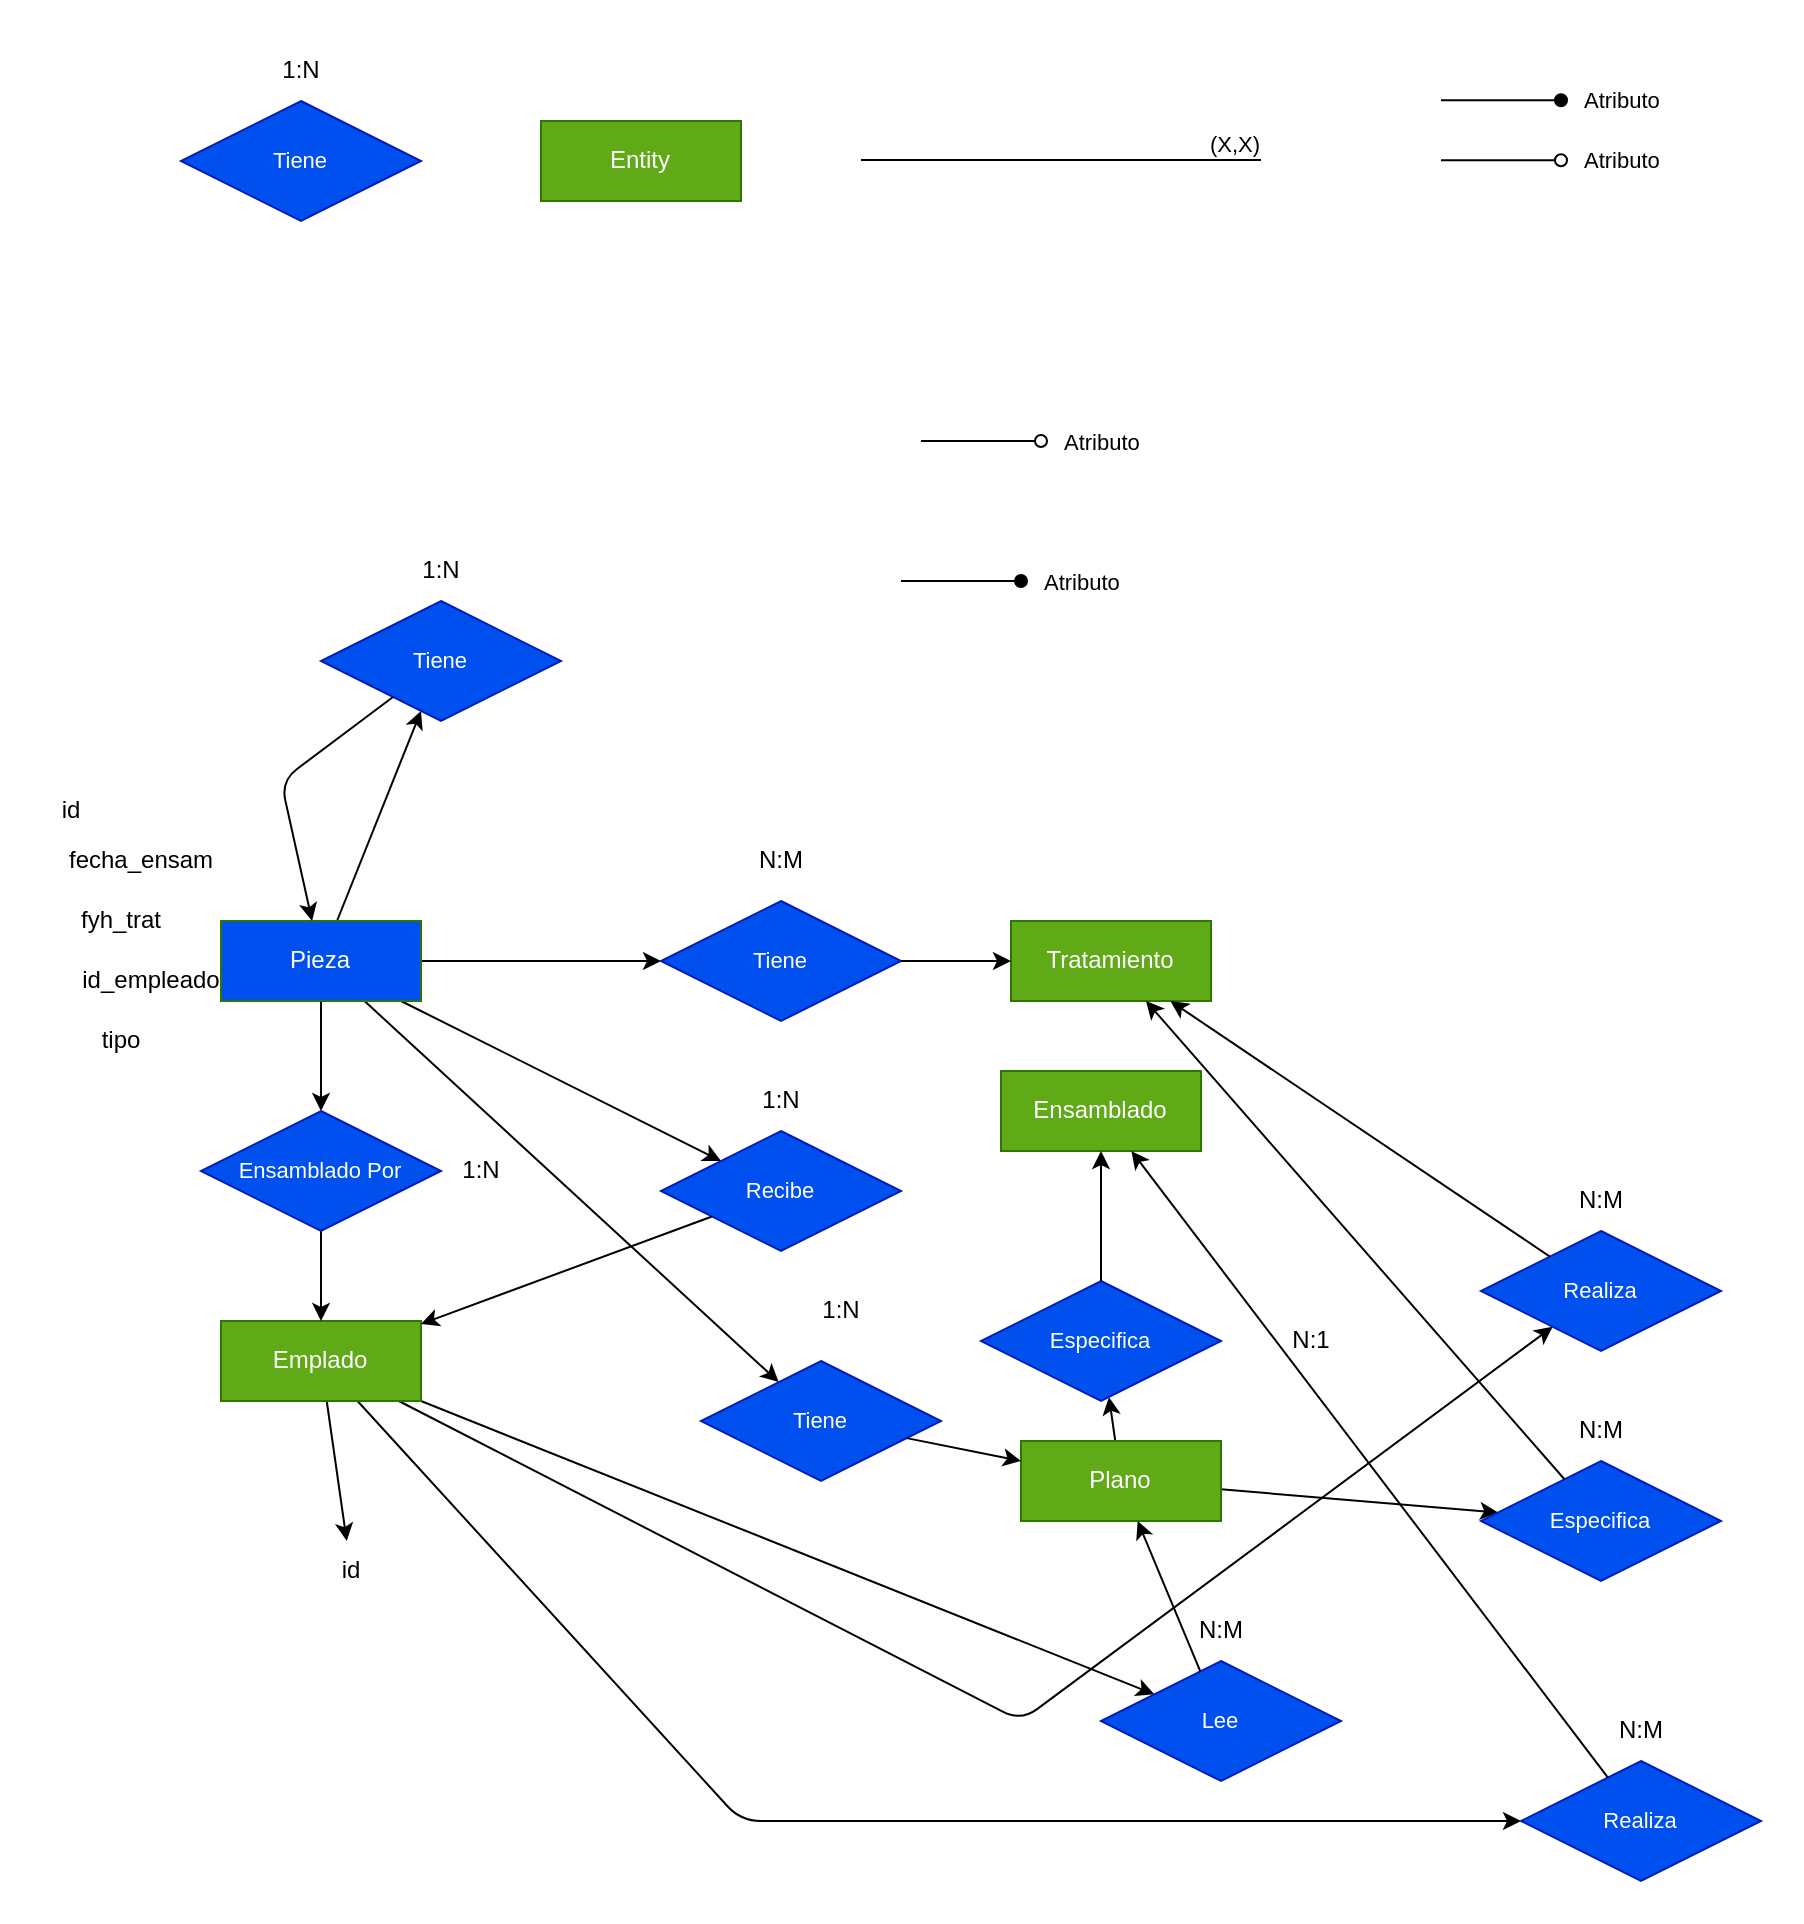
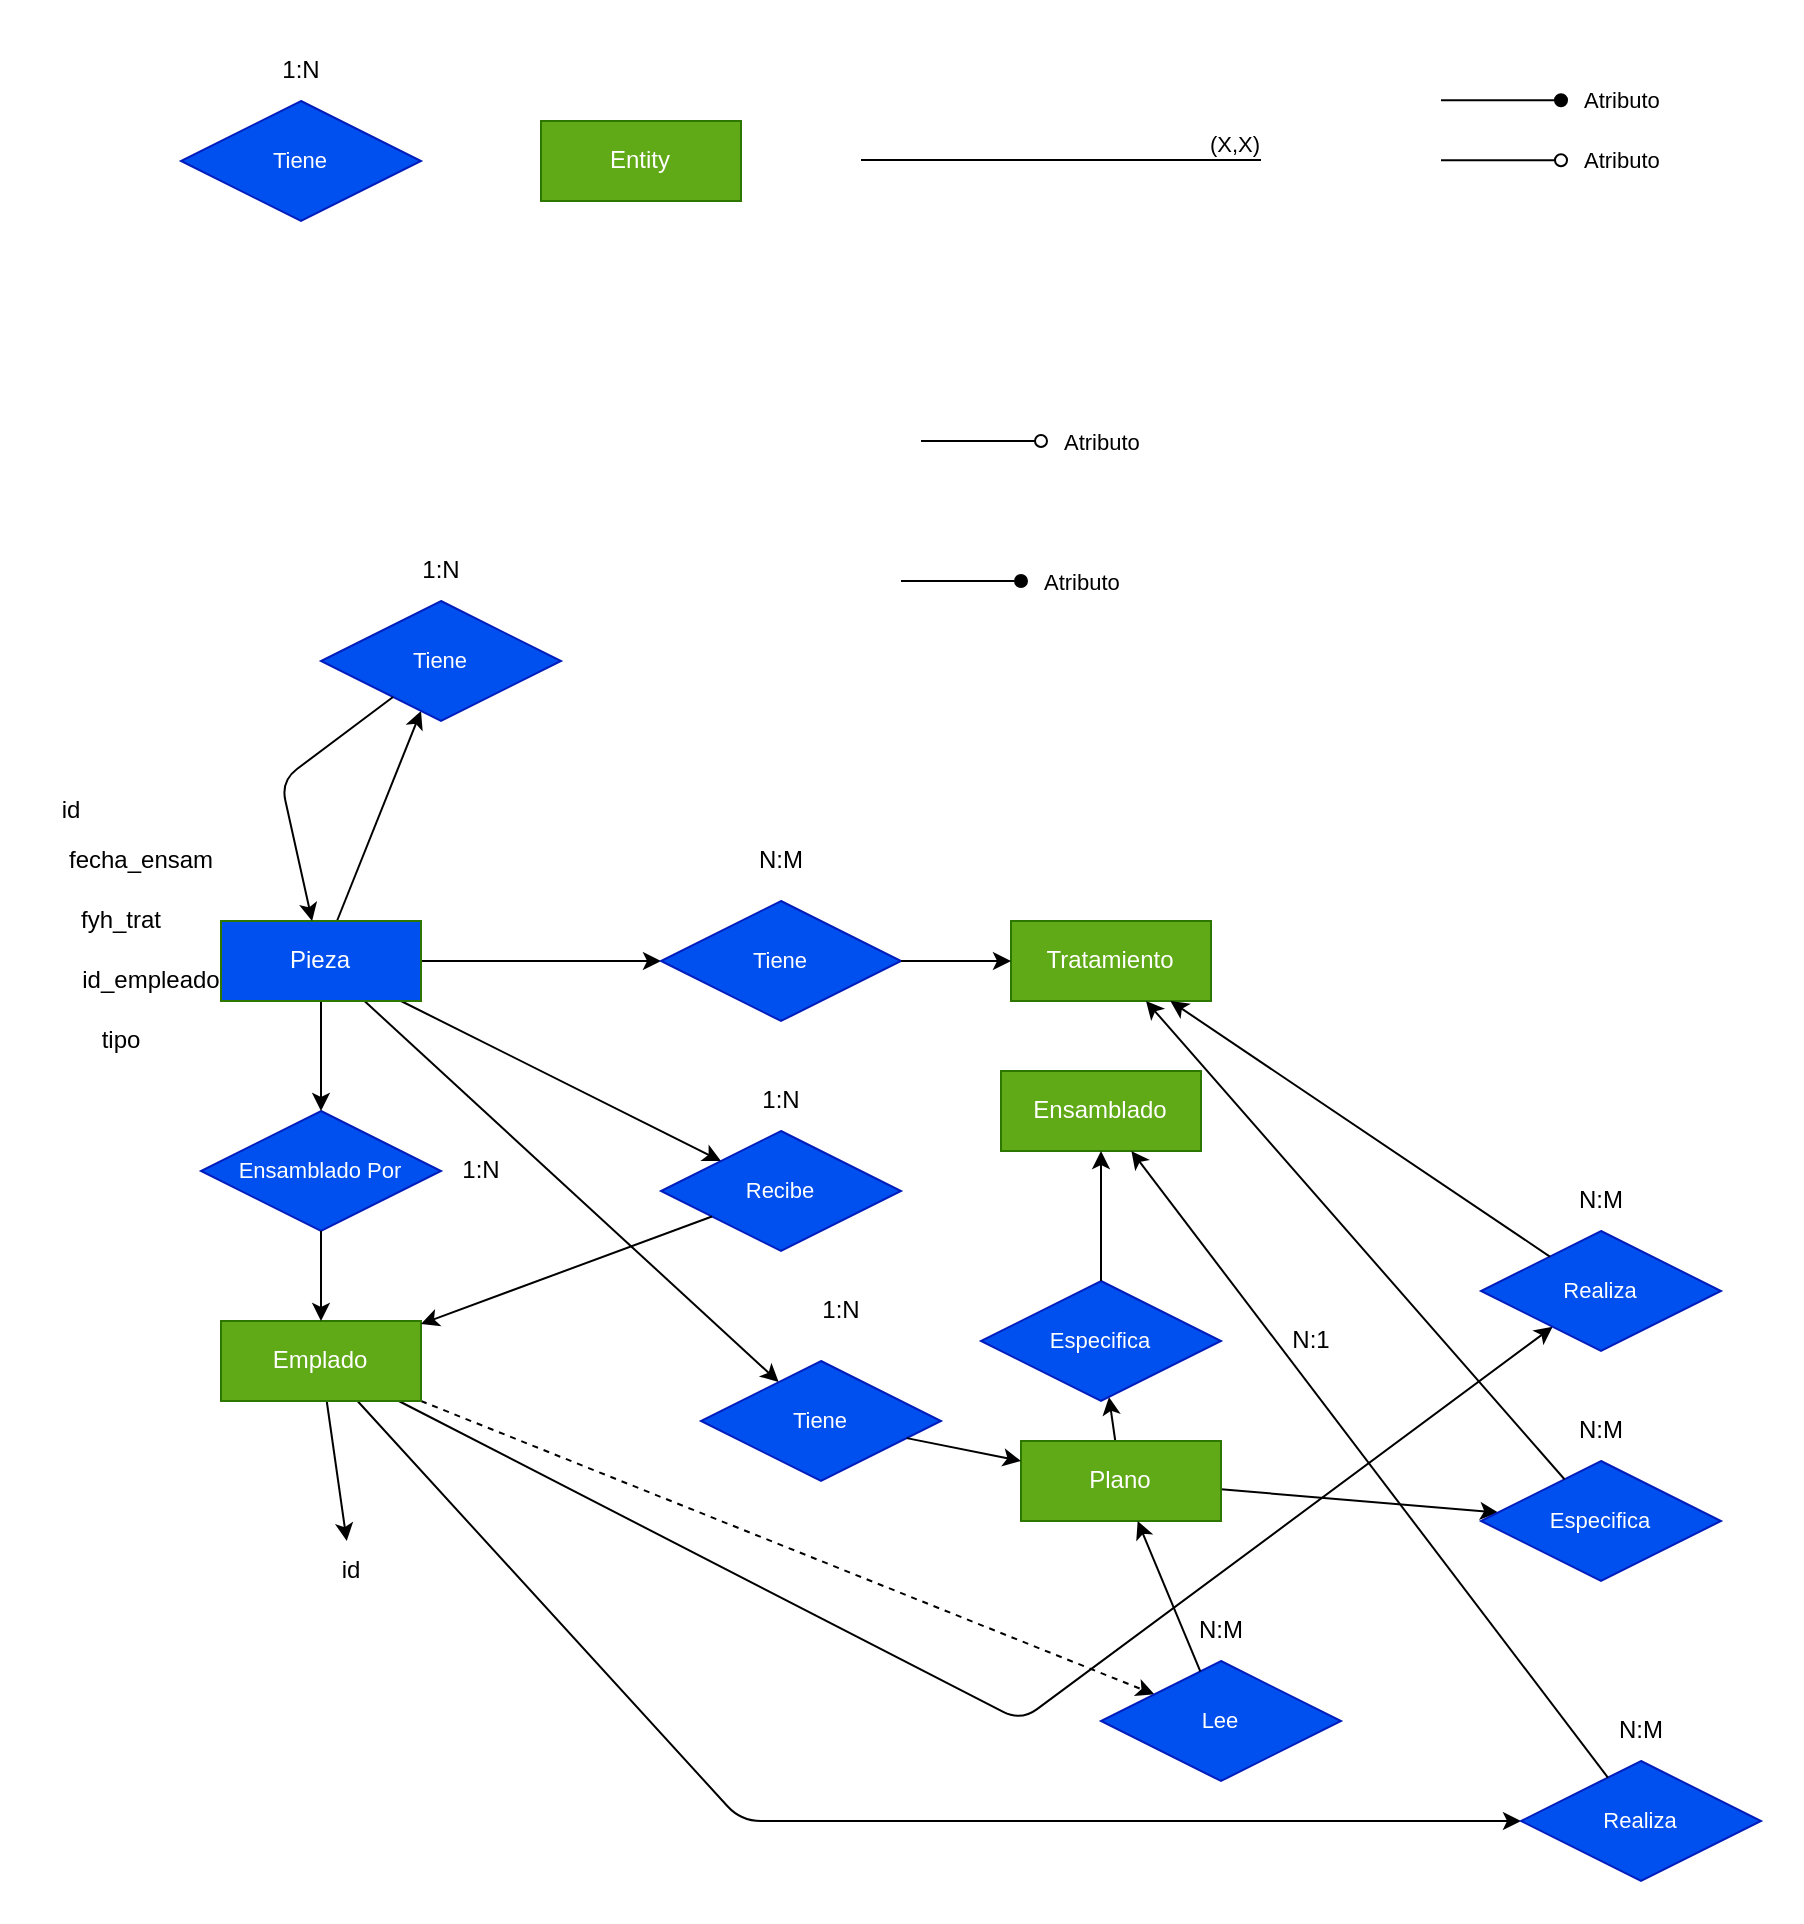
(755, 1535) -> (755, 1535)
